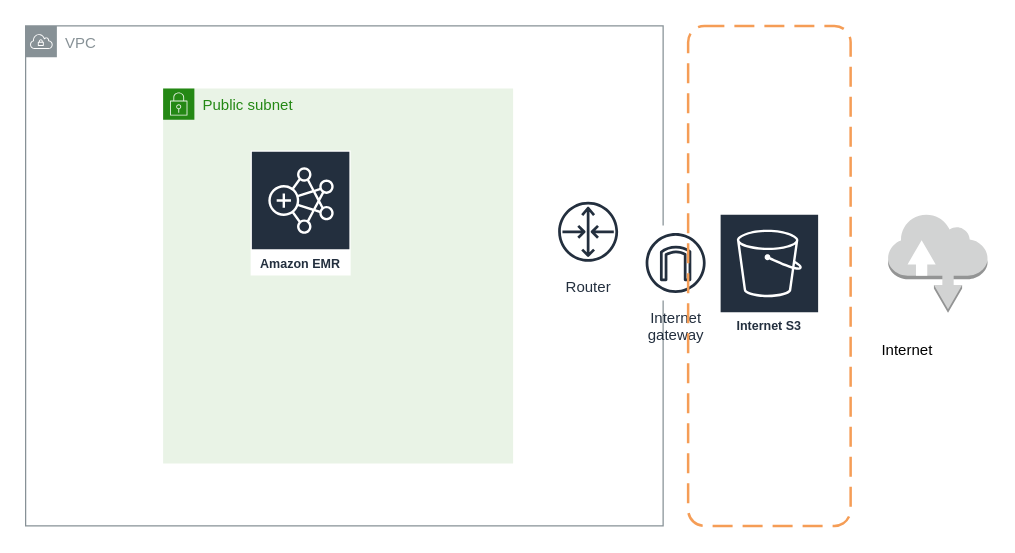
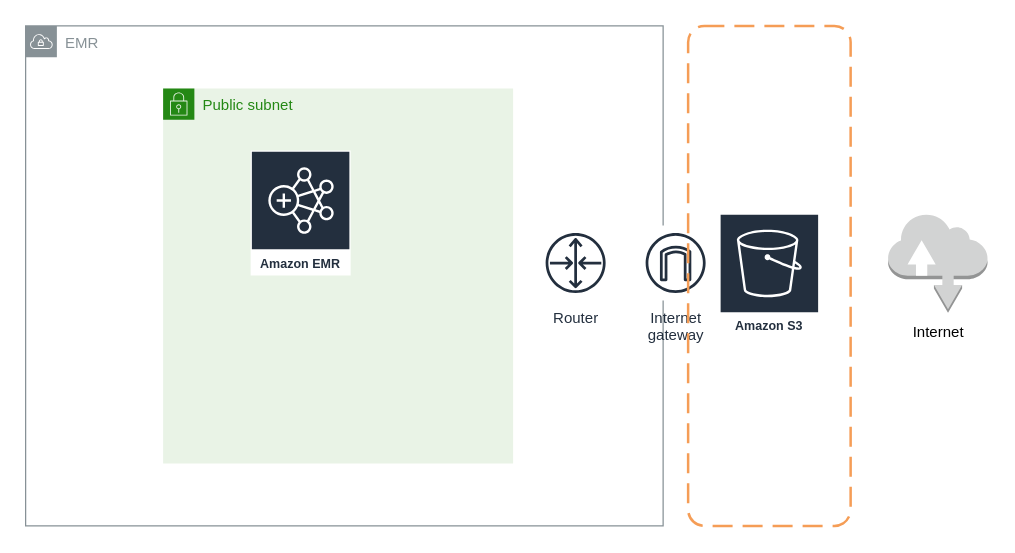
(78, 43) -> (78, 43)
(588, 232) -> (576, 263)
(769, 326) -> (769, 326)
(907, 350) -> (938, 331)
